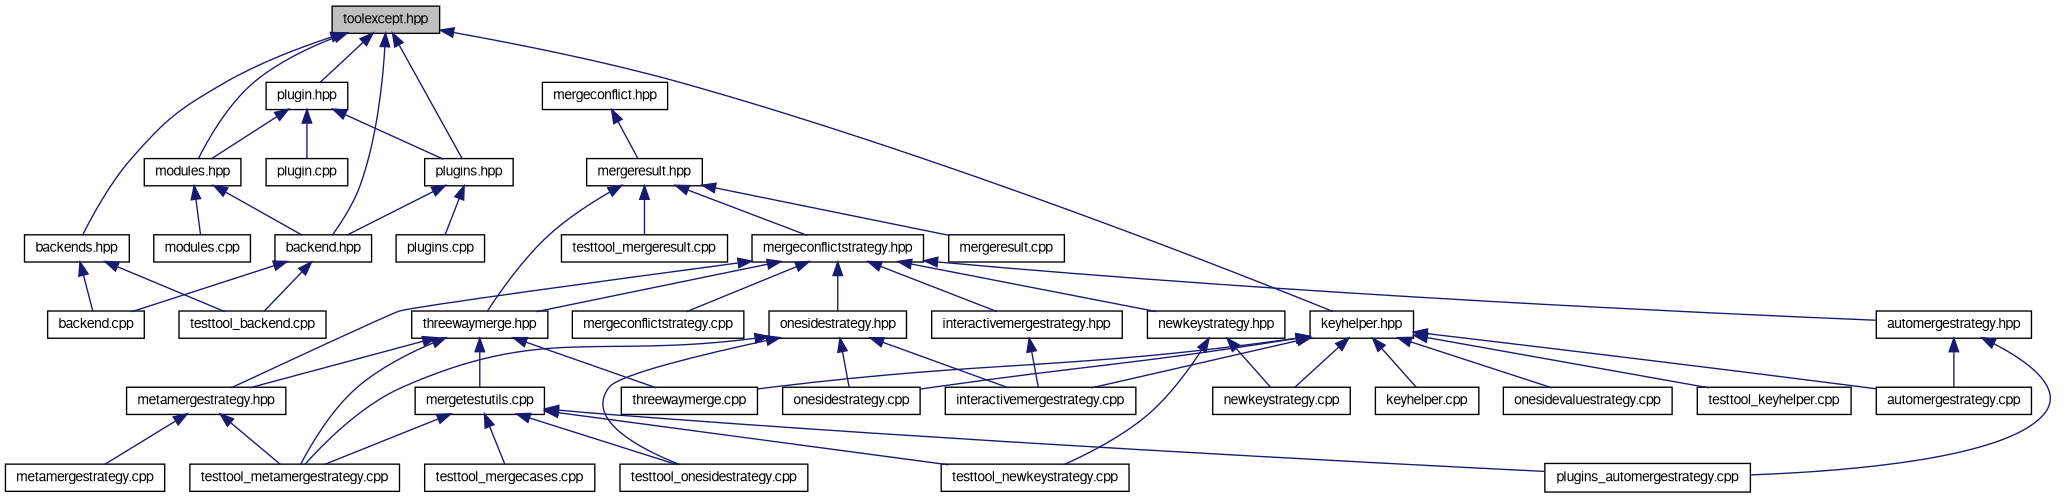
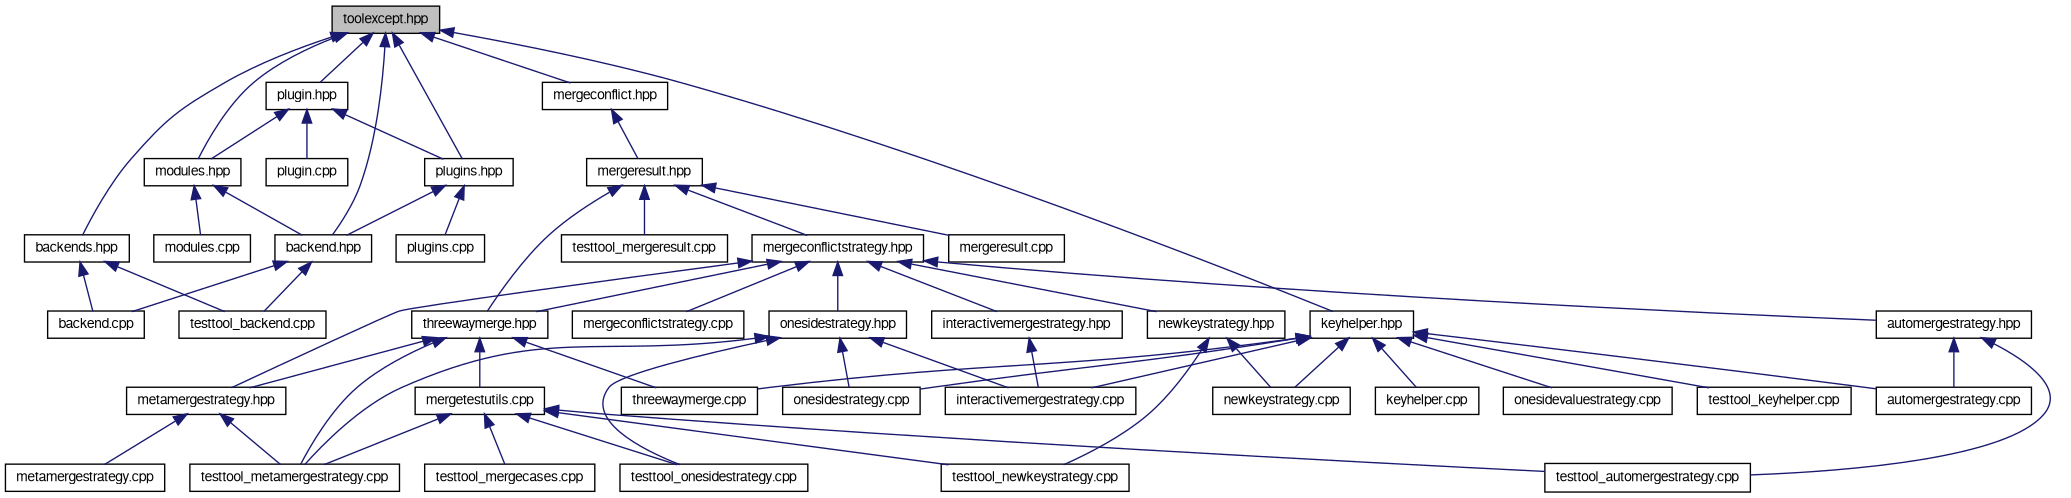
none -> (502, 60)
(1648, 478) -> (1648, 478)
